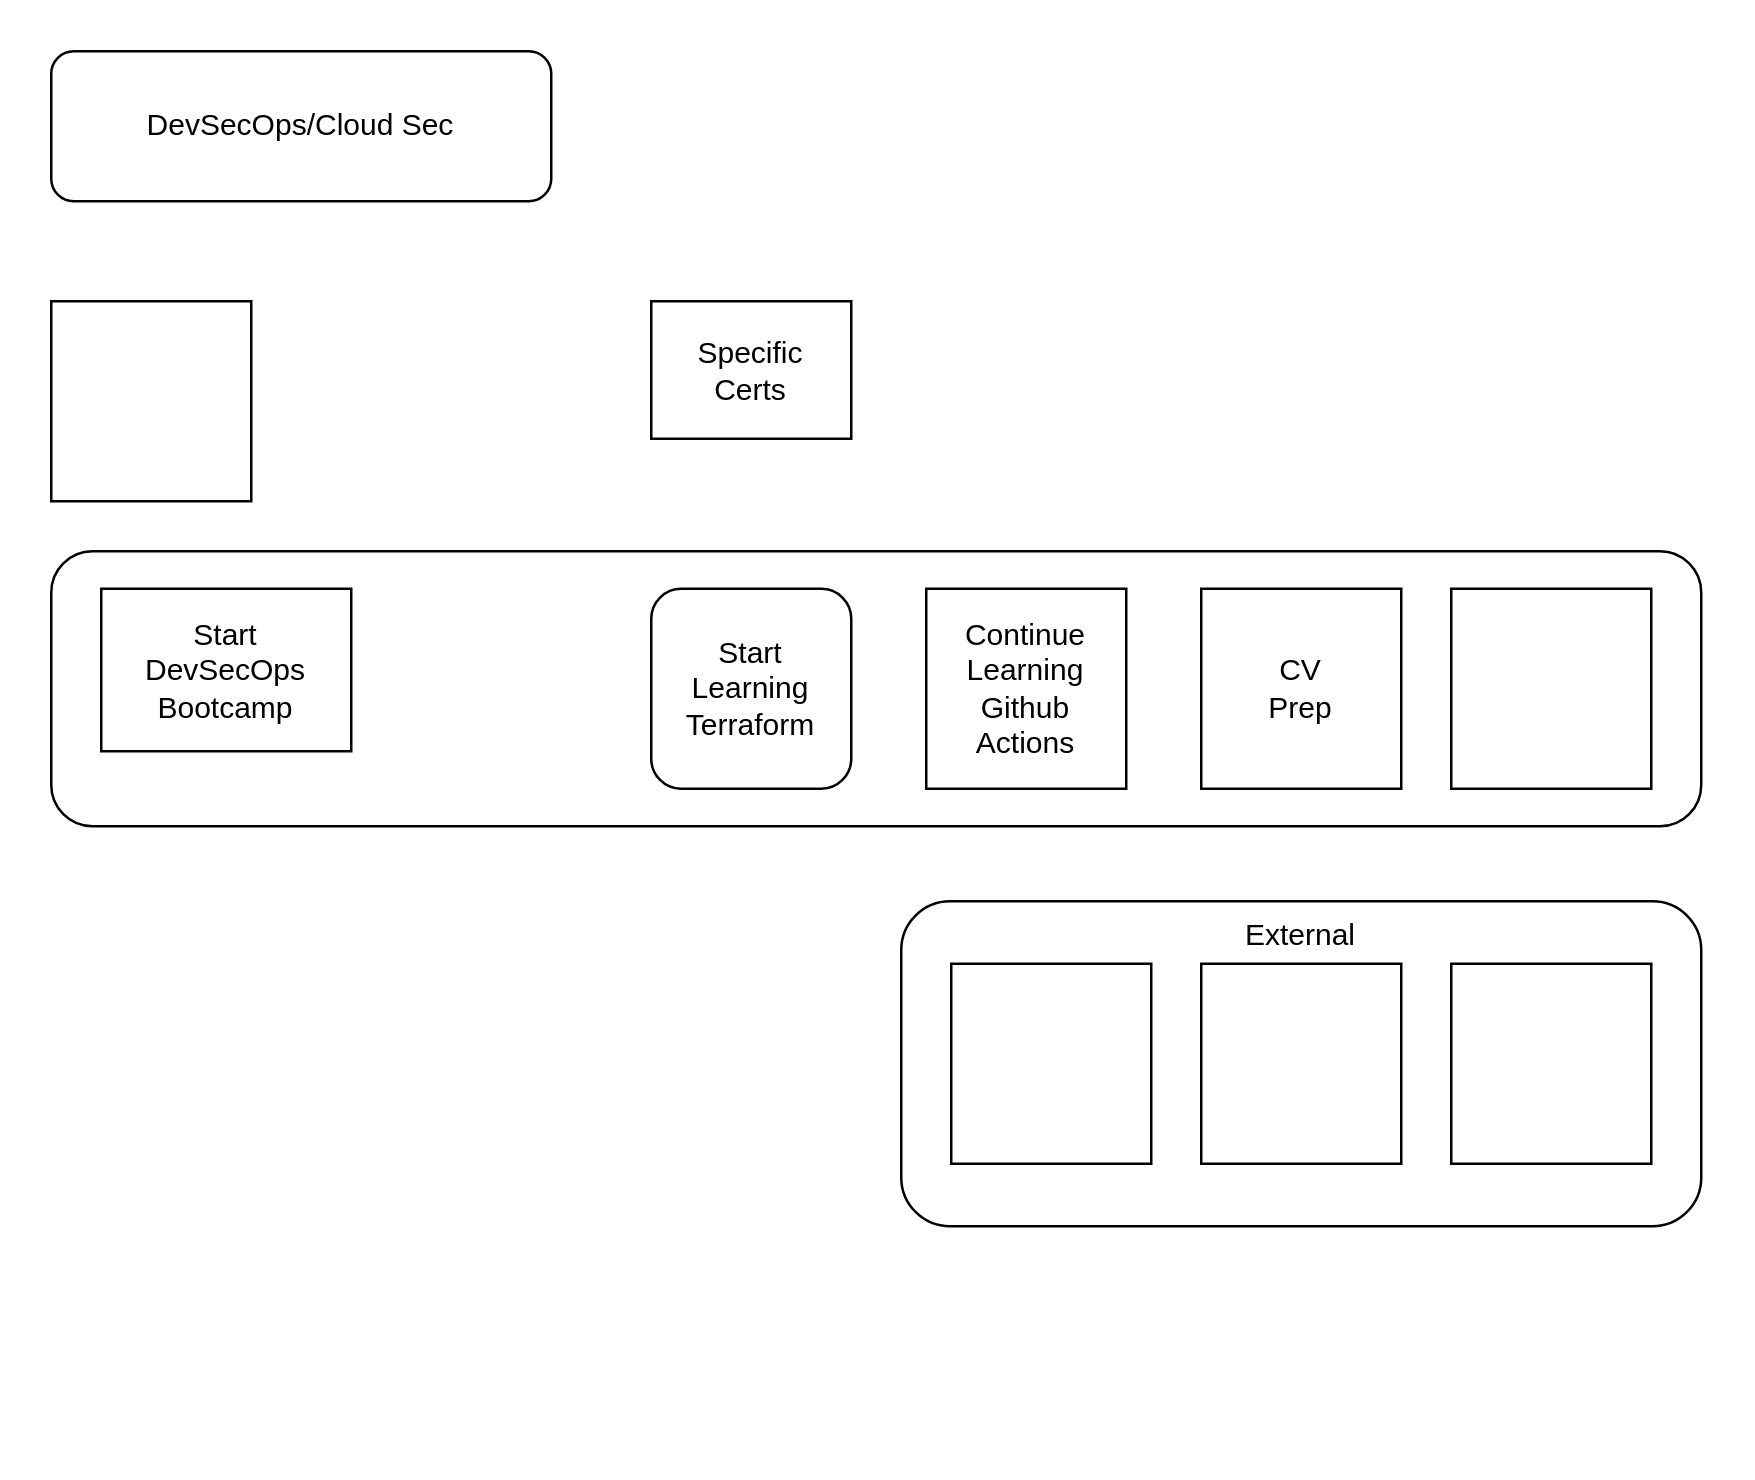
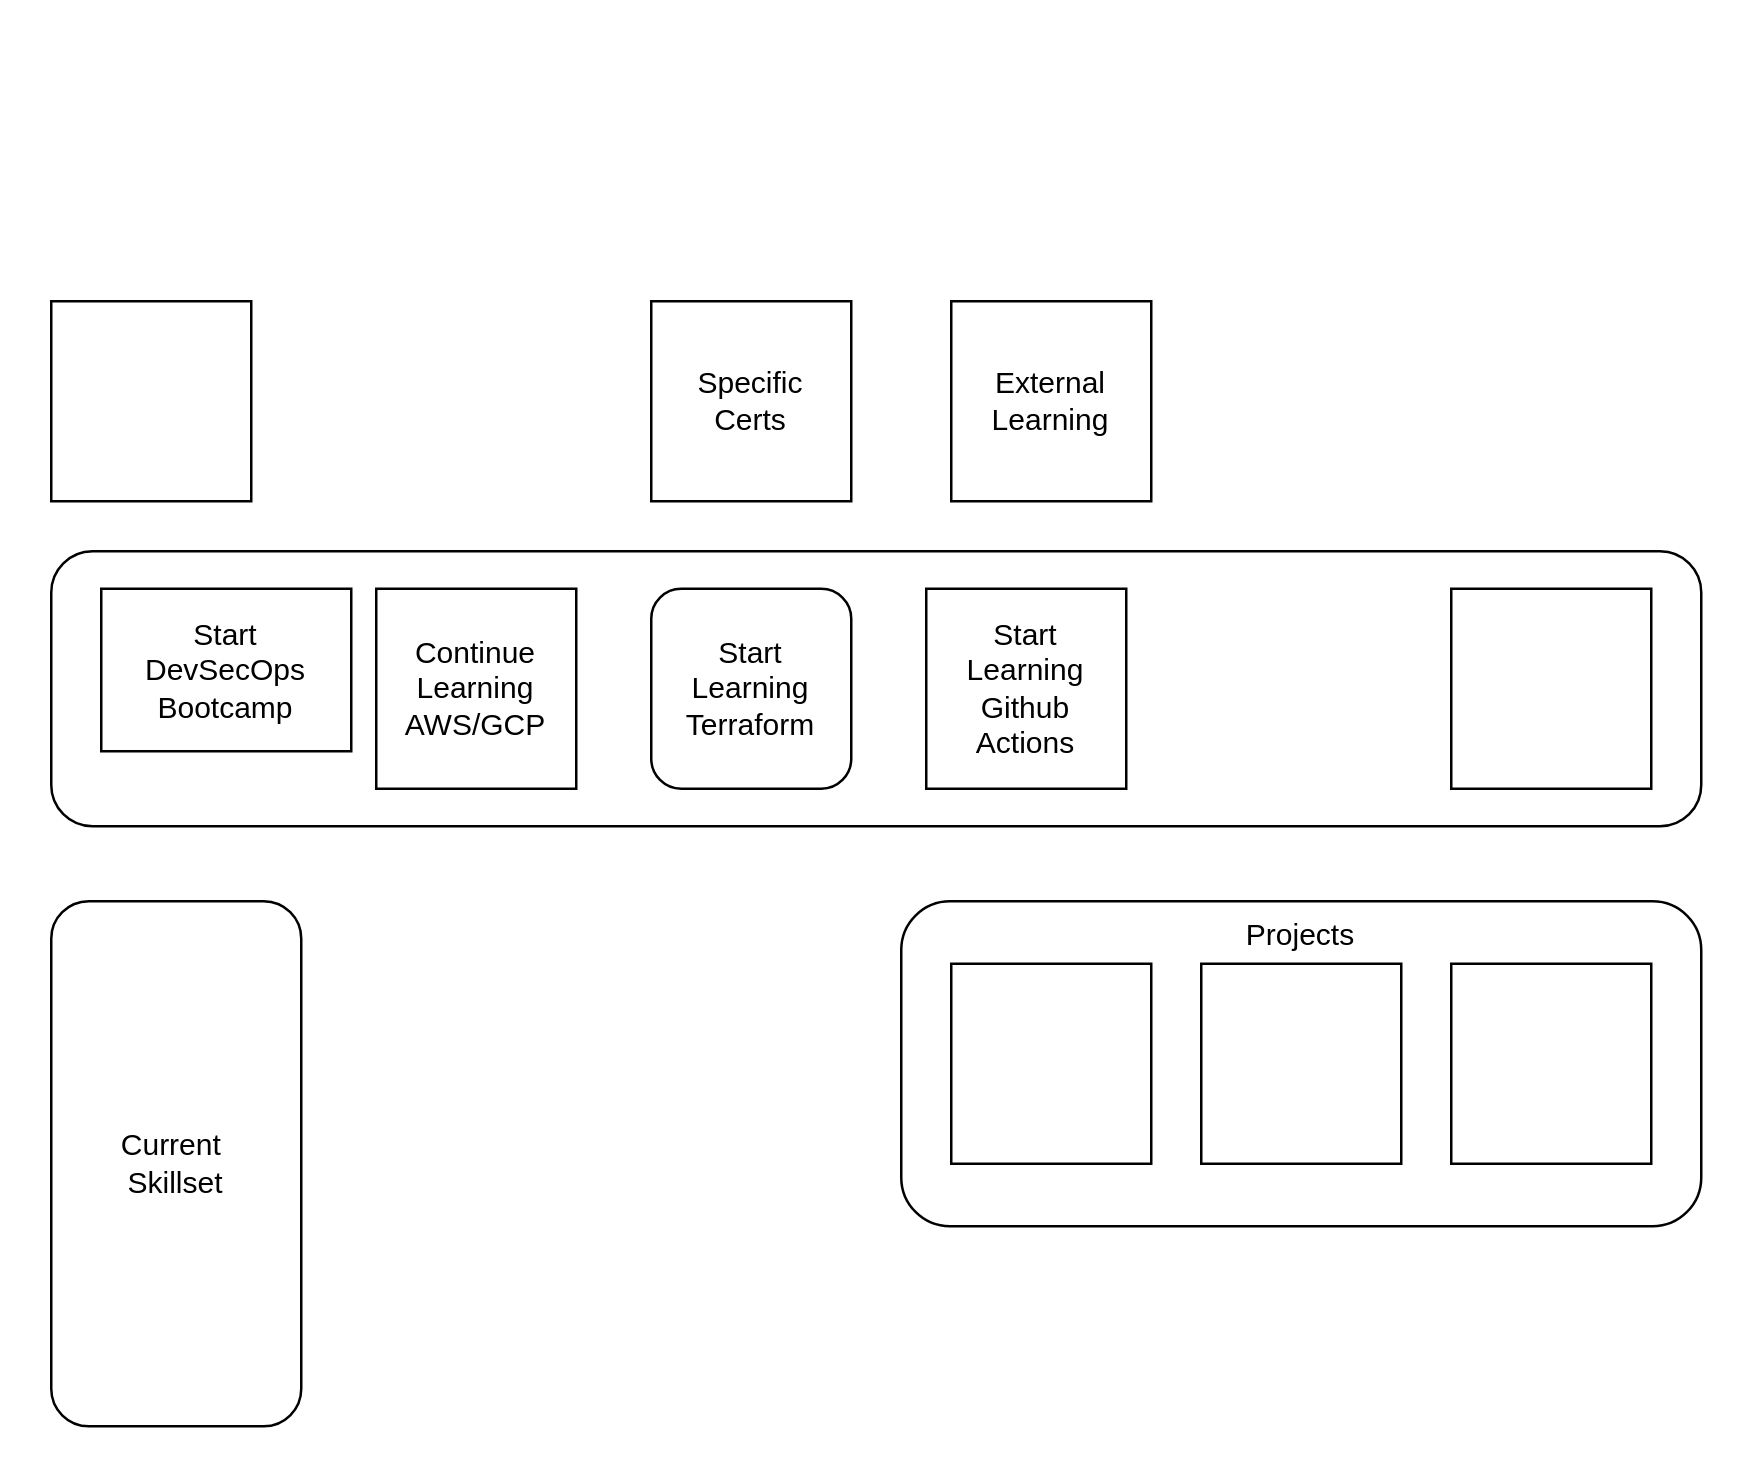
(301, 126) -> none
(751, 370) -> (751, 401)
none -> (1051, 401)
none -> (476, 689)
(1026, 689) -> (1026, 689)
(1301, 689) -> none
(1301, 937) -> (1301, 937)
none -> (176, 1164)
